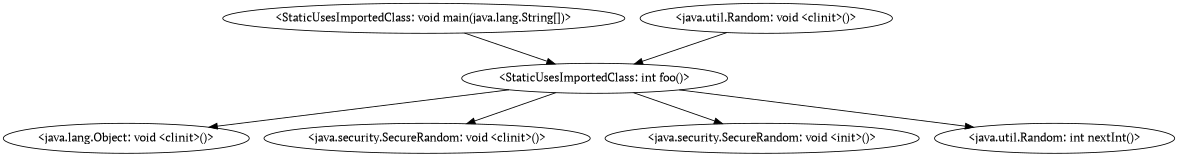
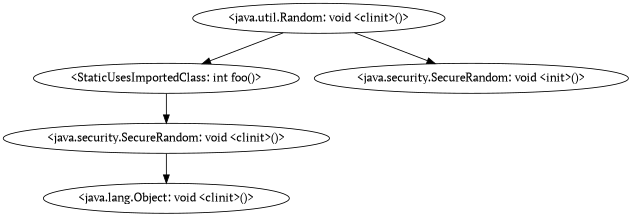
(424, 18) -> none
(674, 107) -> (391, 47)
(363, 108) -> (166, 164)
(1055, 138) -> none
